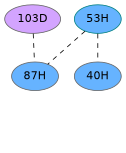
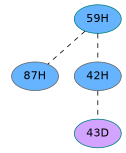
(33, 19) -> none
(98, 19) -> (98, 19)
(98, 76) -> (98, 76)
none -> (98, 133)
